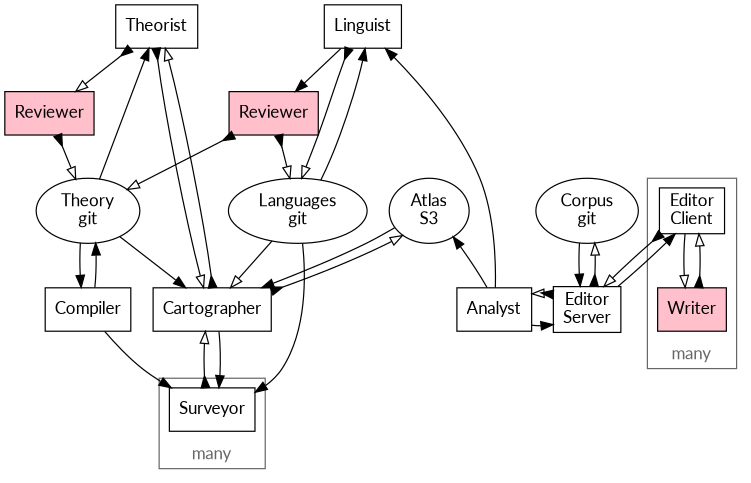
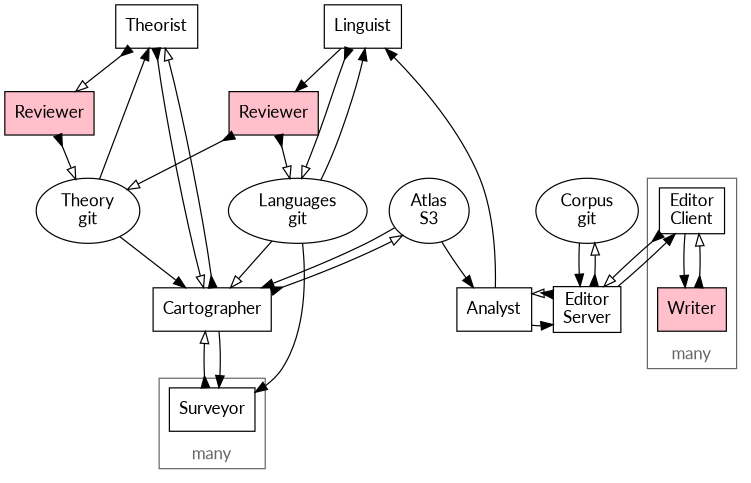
(684, 254) -> (684, 254)
(474, 267) -> (454, 260)
(88, 310) -> none
